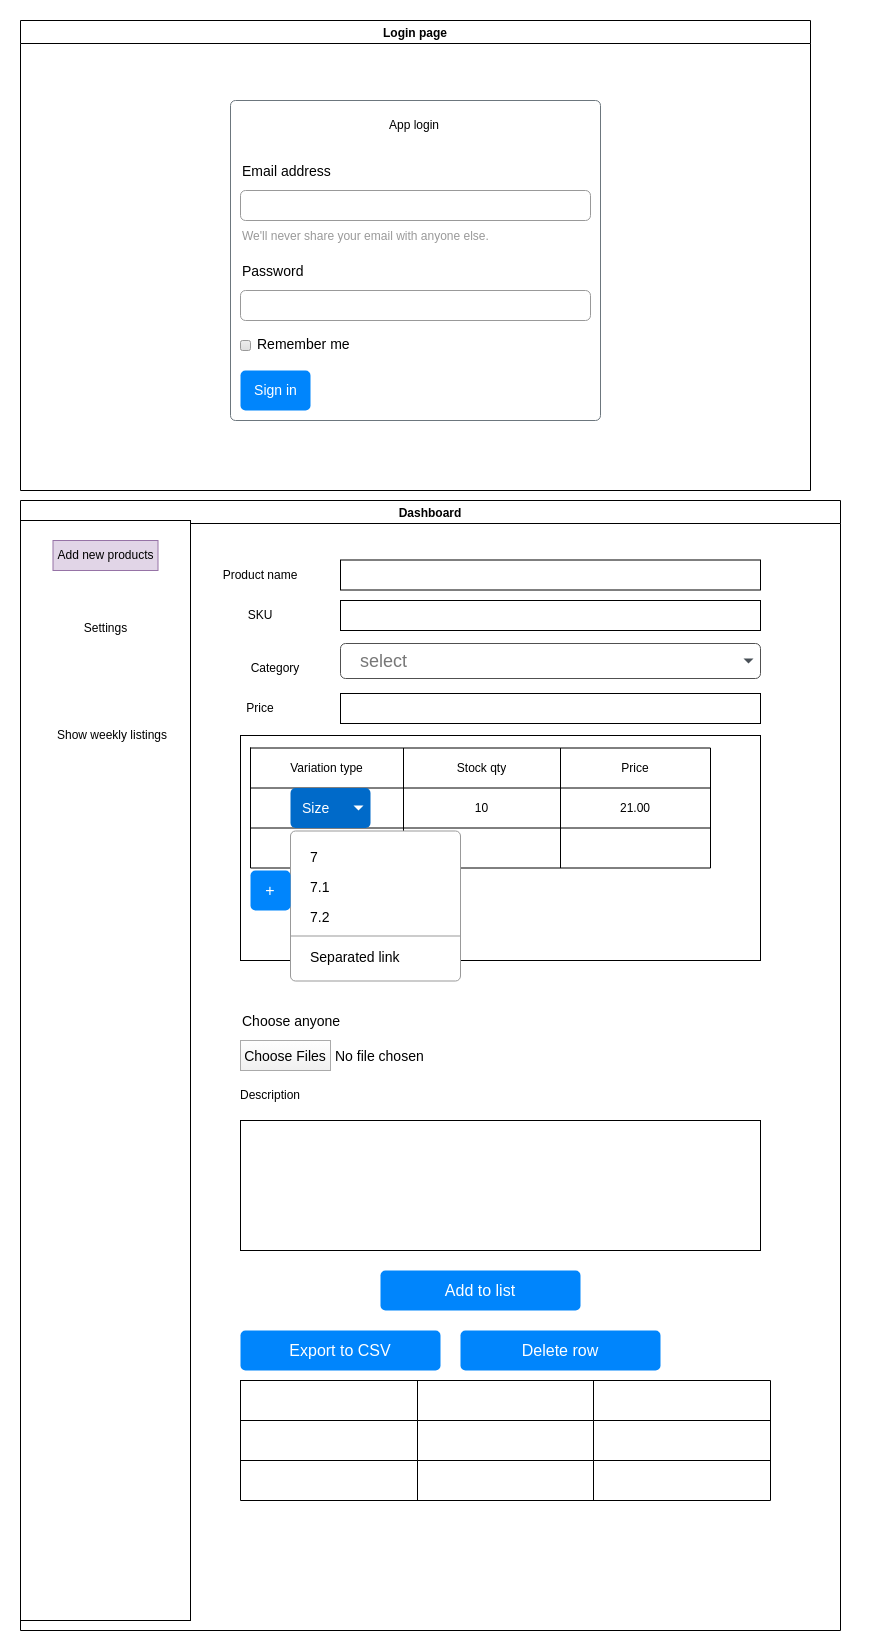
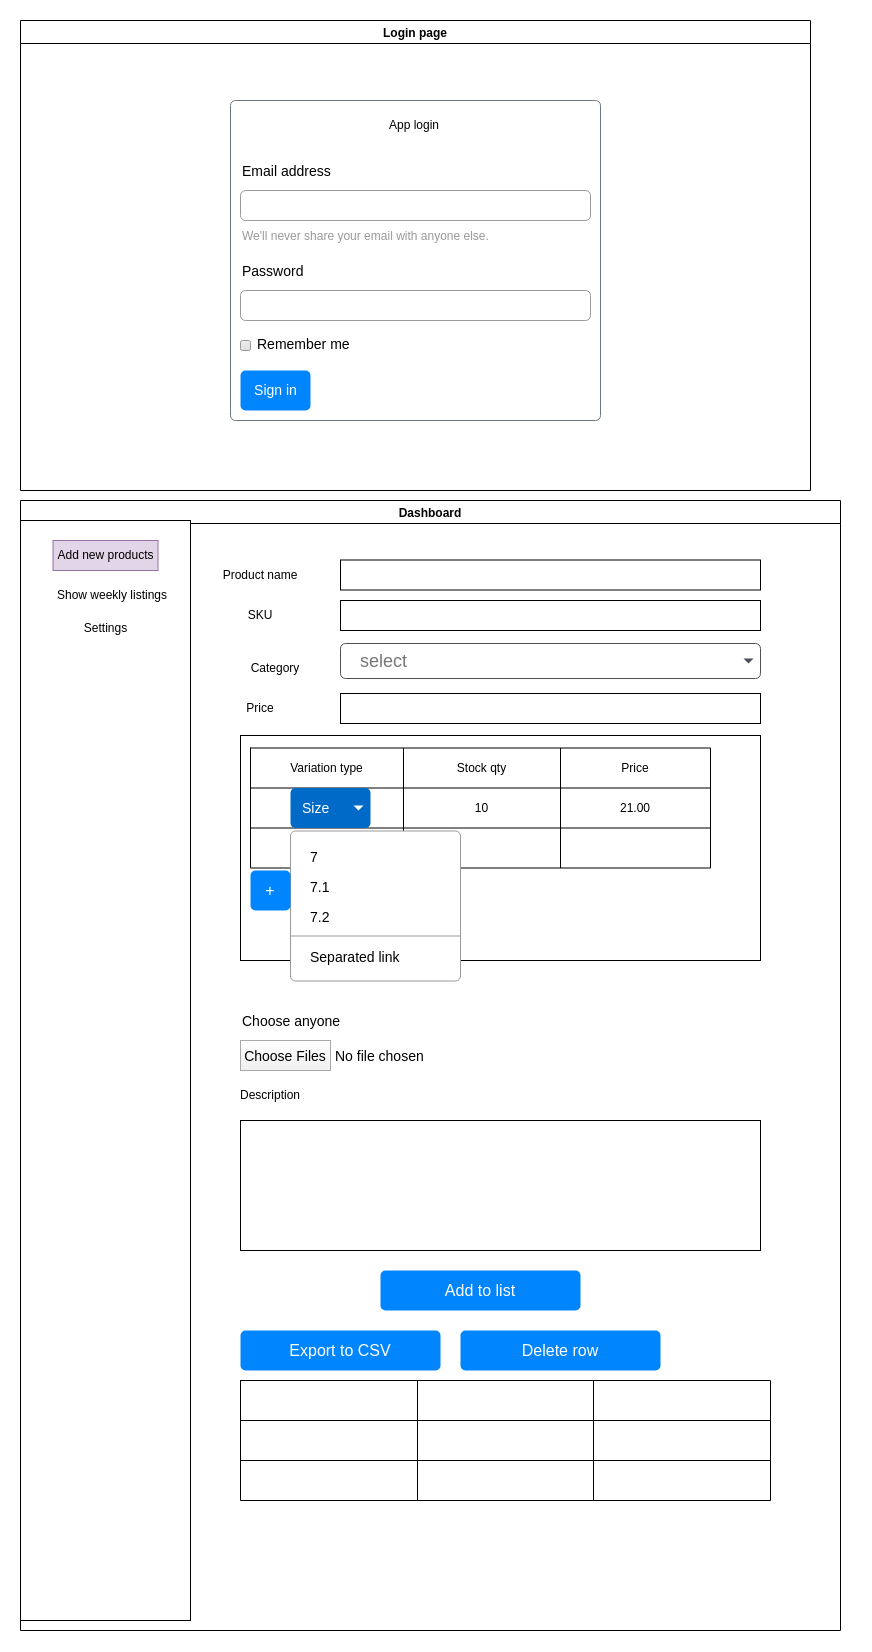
(112, 735) -> (112, 595)
